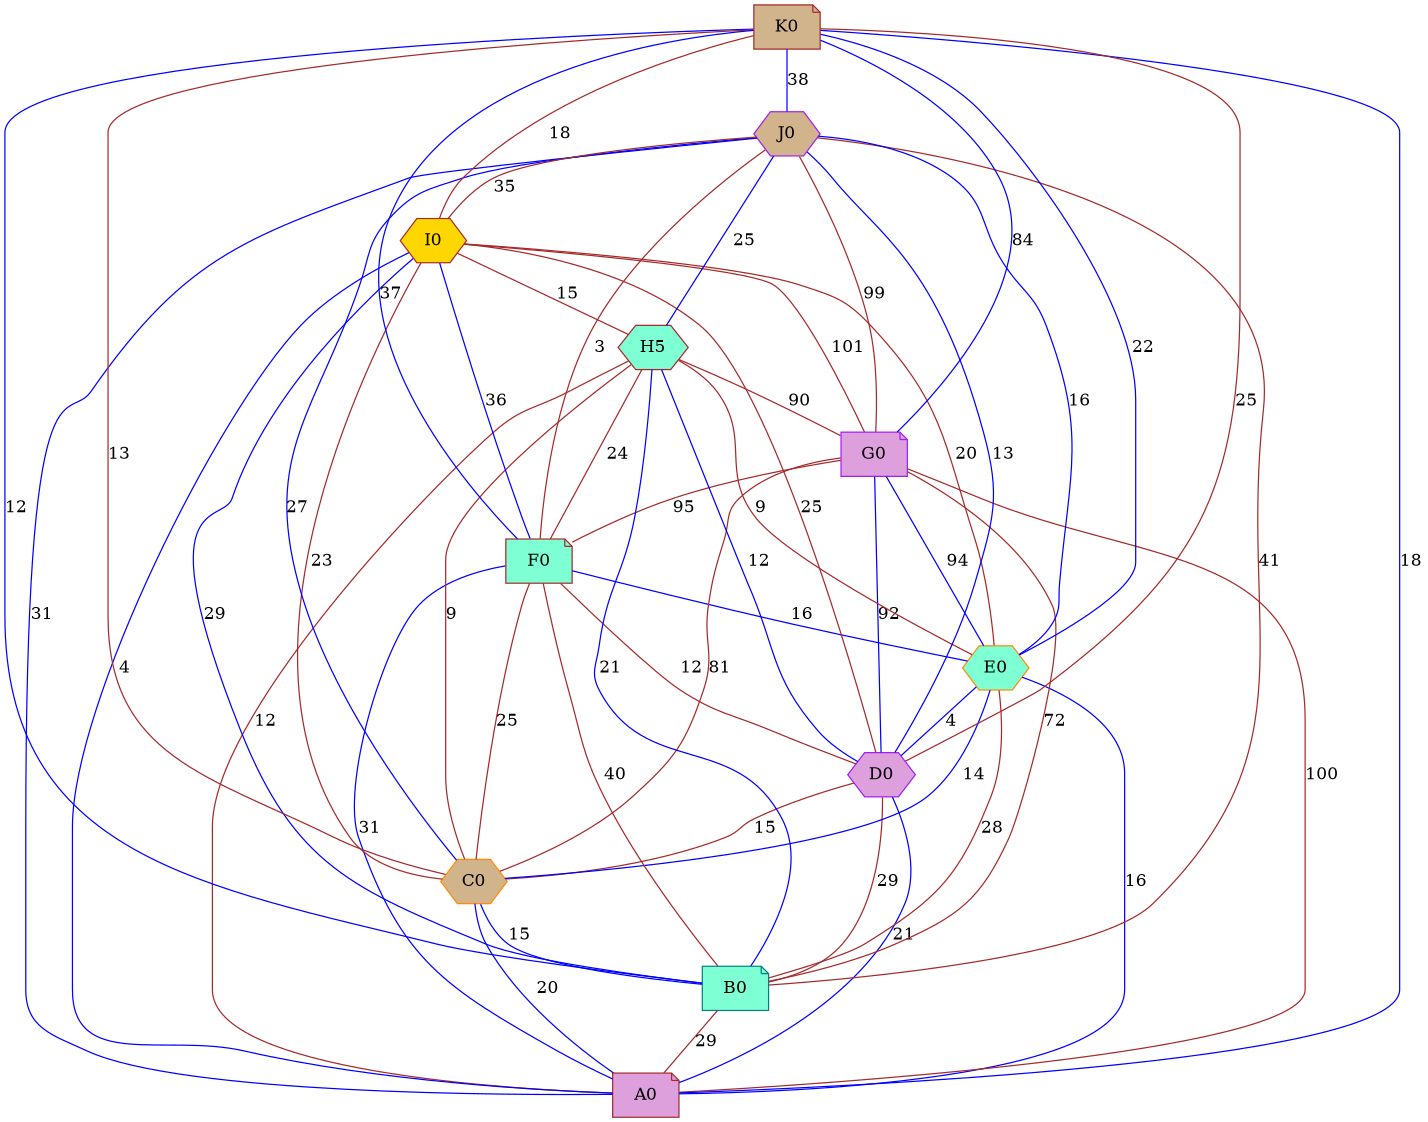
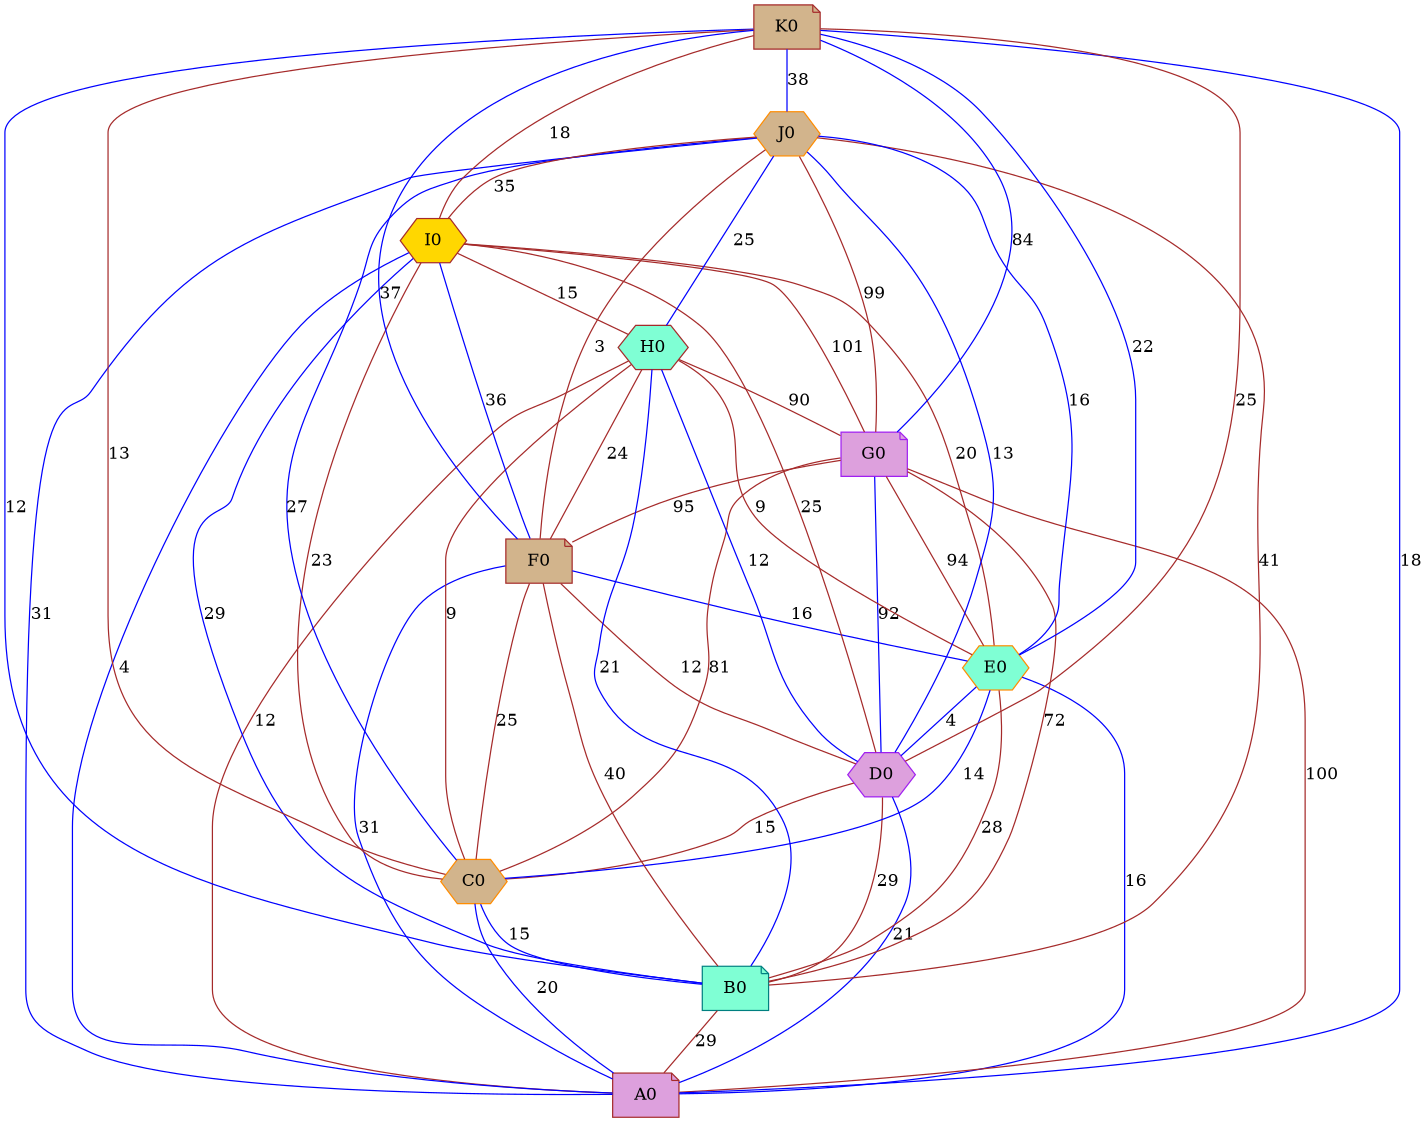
(787, 134) -> (787, 134)
(653, 347) -> (653, 347)
(539, 561) -> (539, 561)
(935, 561) -> (935, 561)
